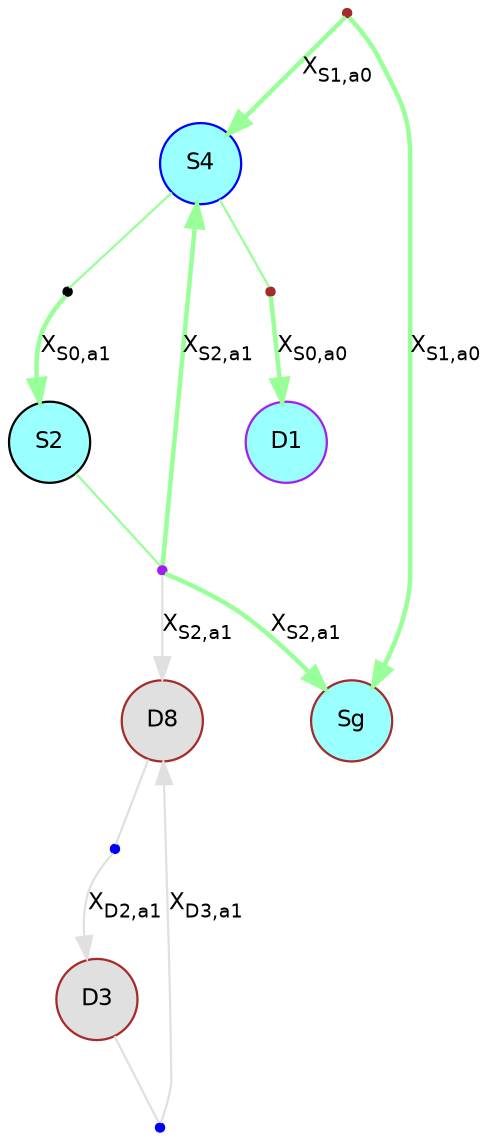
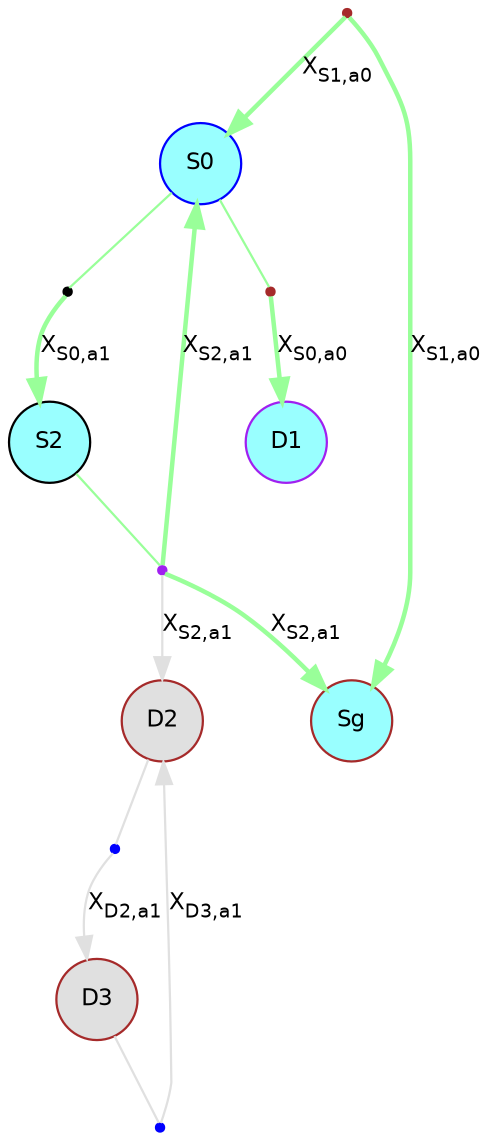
(201, 164) -> (201, 164)
(162, 721) -> (162, 721)
